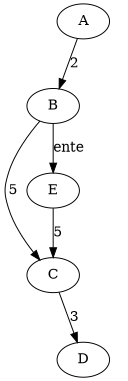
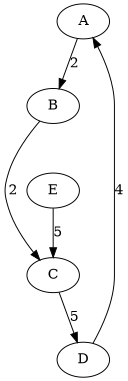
(53, 143) -> none
(13, 191) -> (13, 191)
none -> (114, 195)
(75, 317) -> (75, 317)
